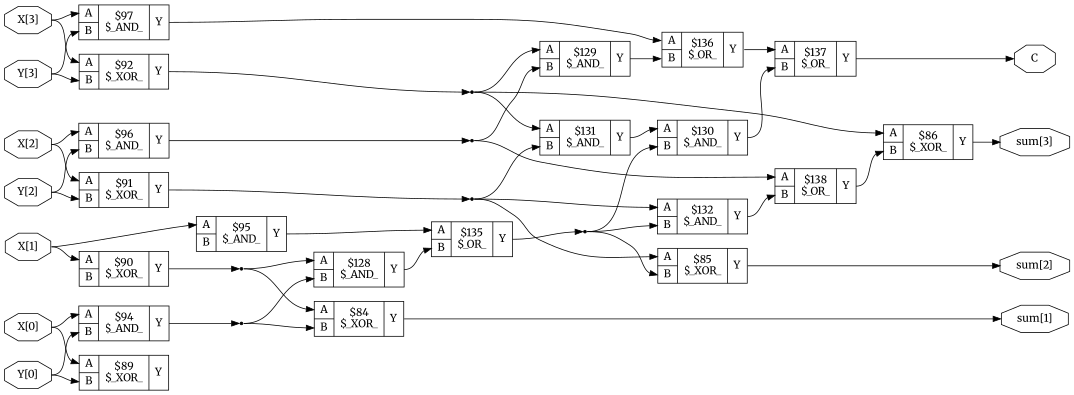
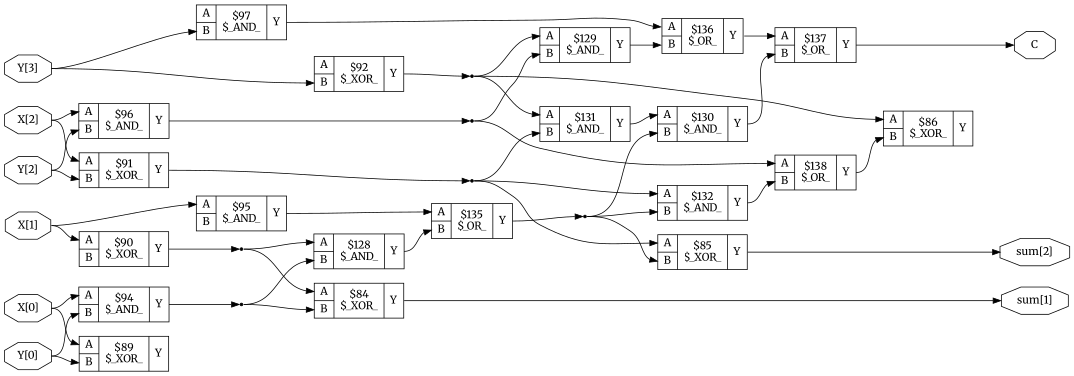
(28, 20) -> none
(1035, 142) -> none
